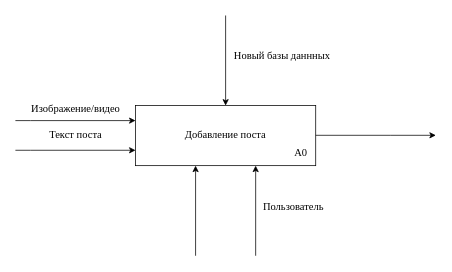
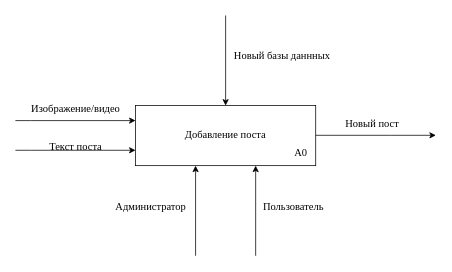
none -> (372, 124)
(75, 135) -> (75, 147)
none -> (150, 207)
